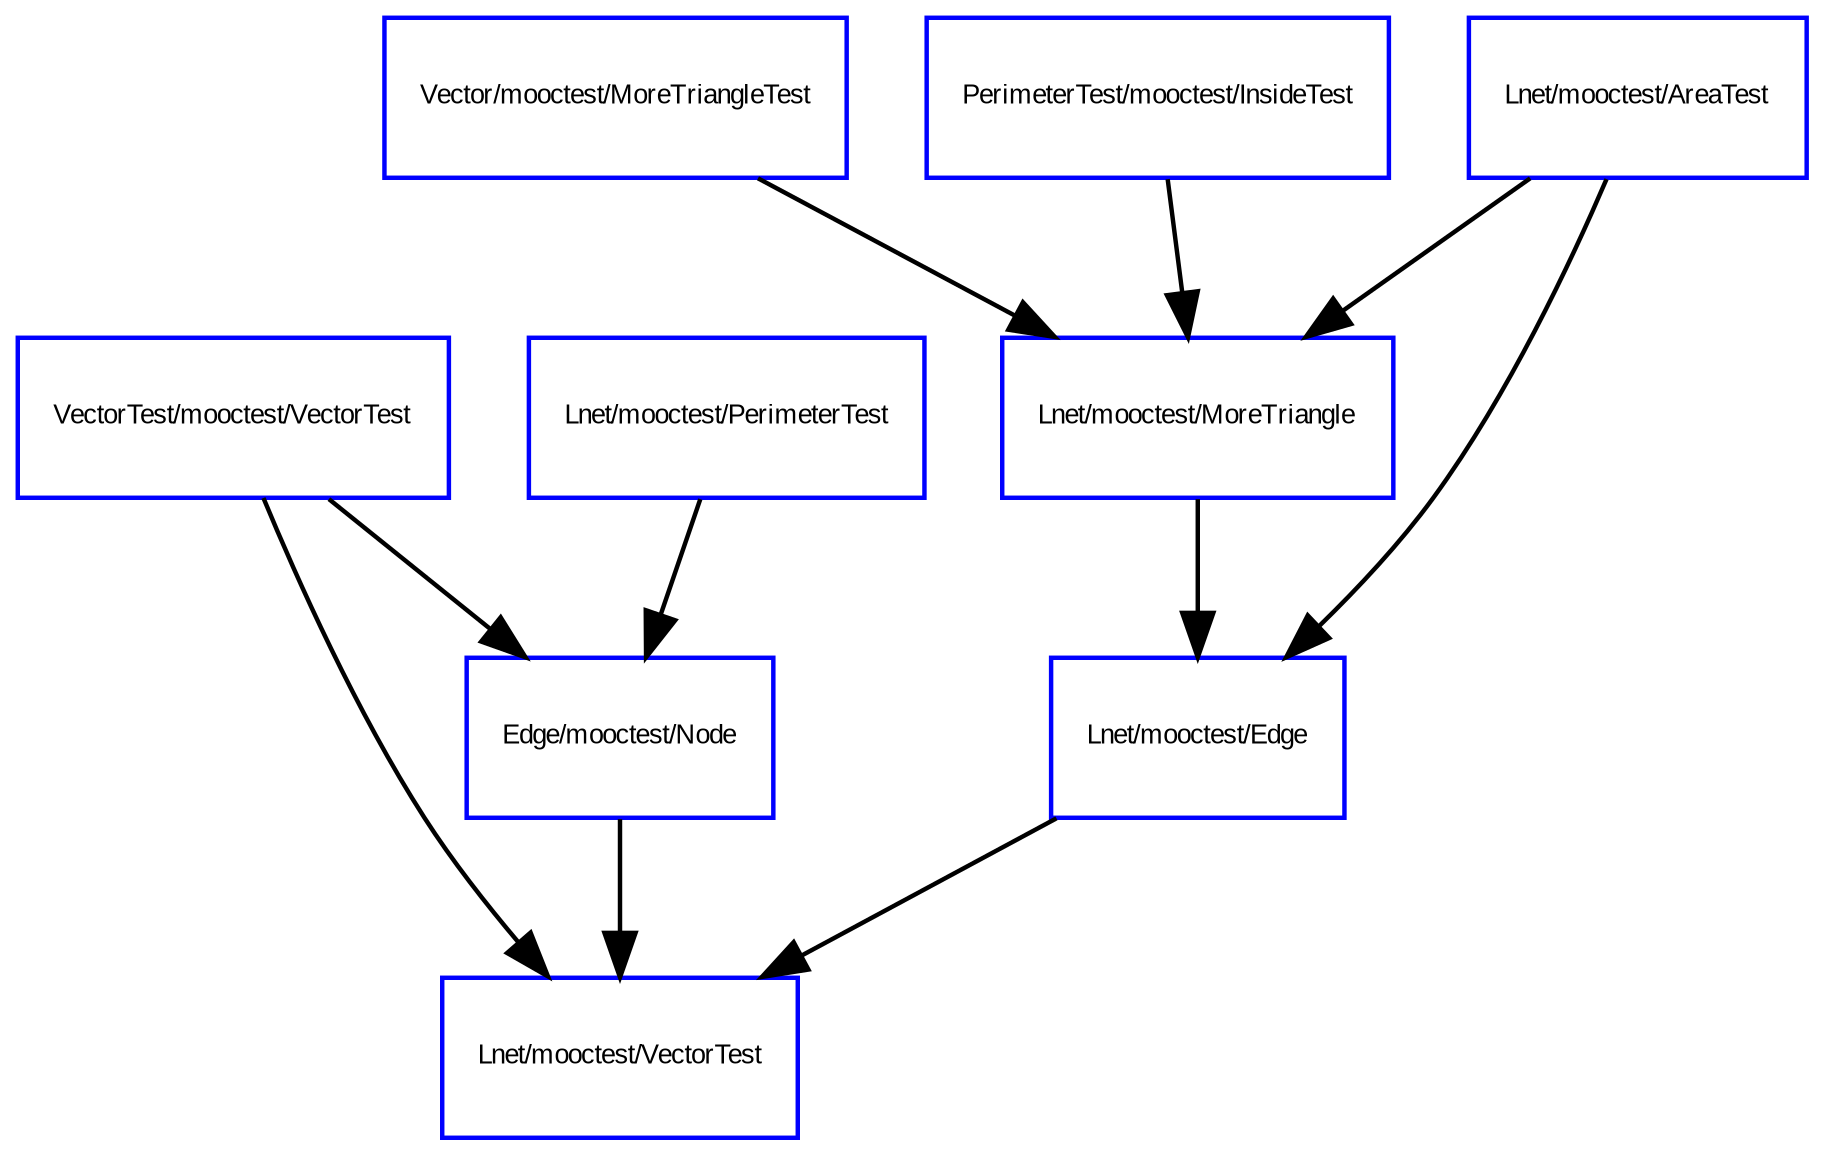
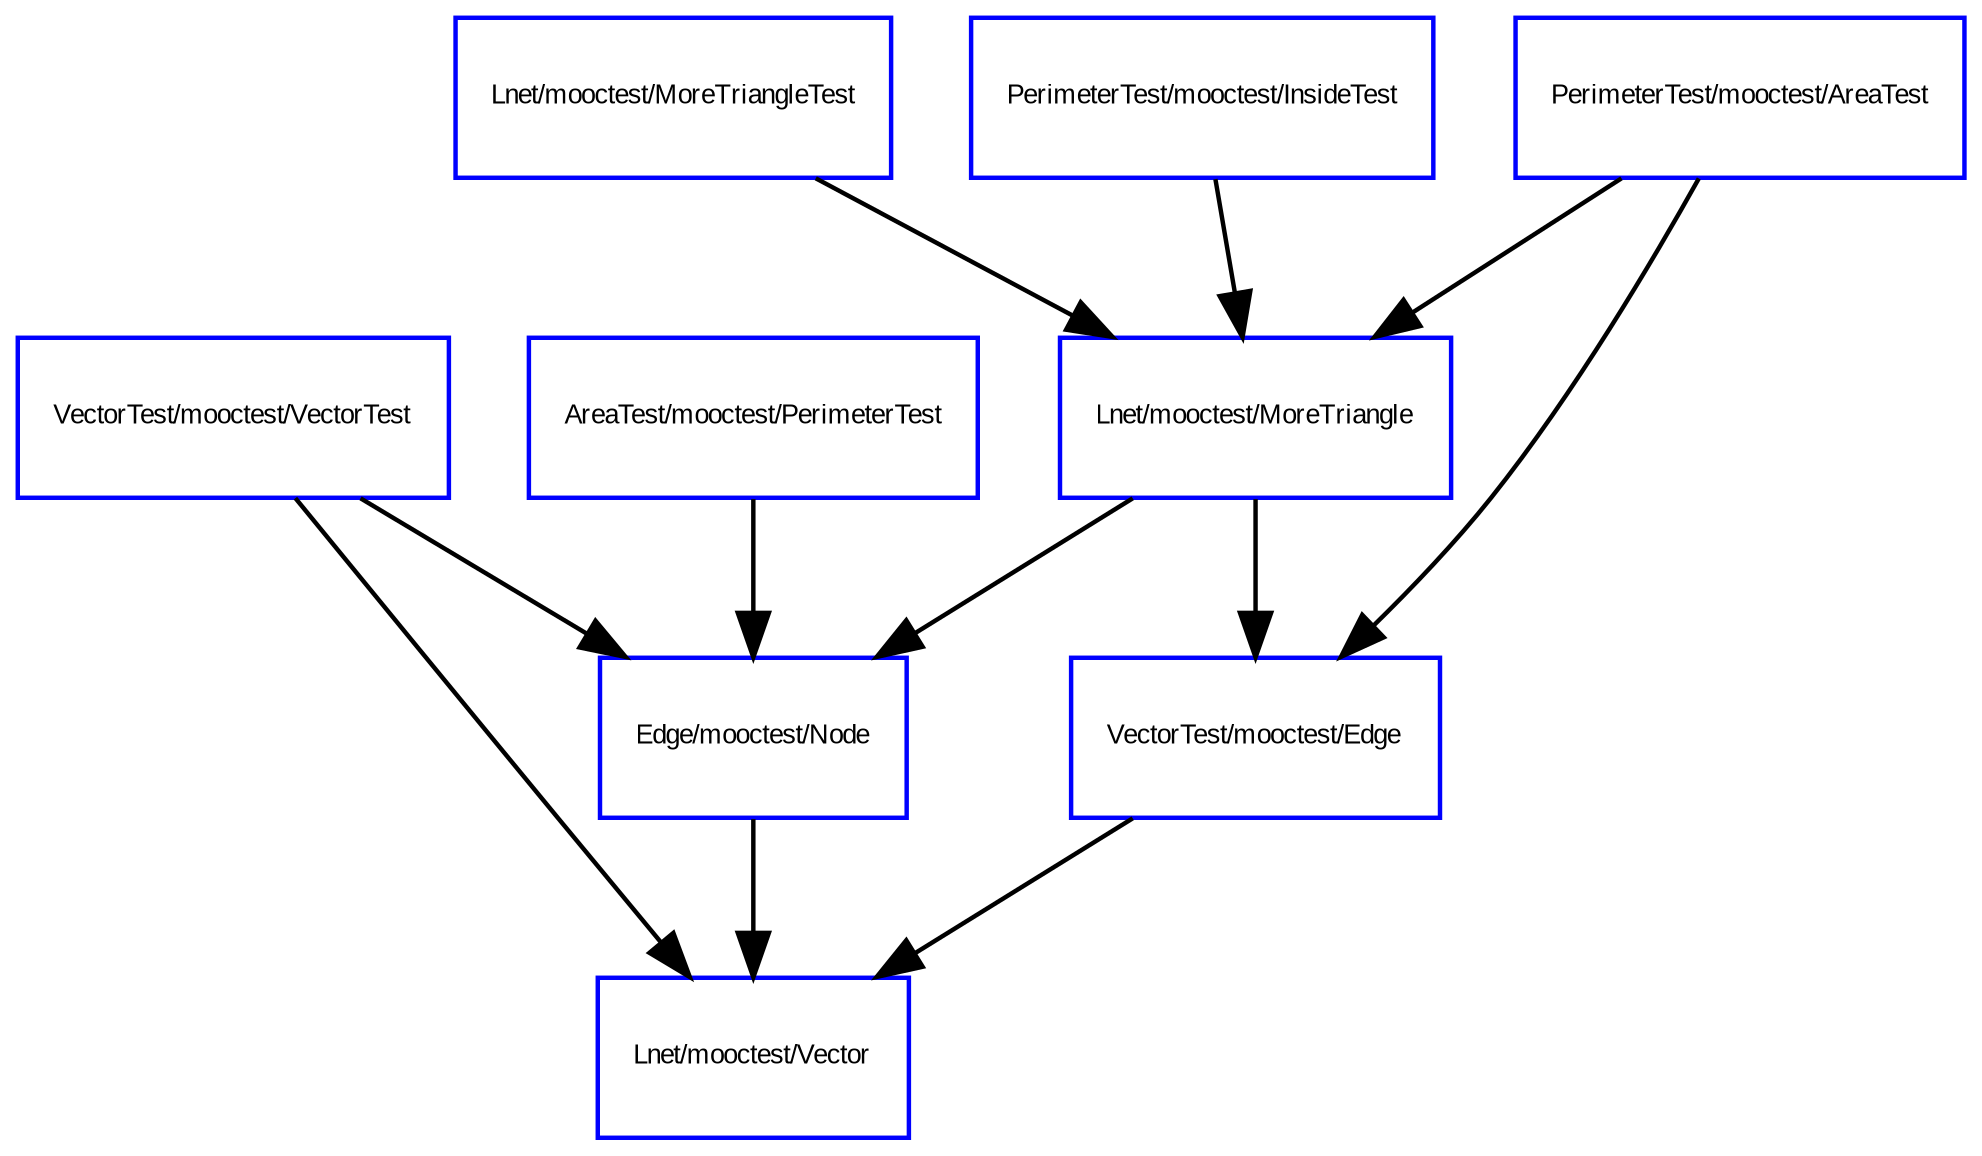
(616, 98) -> (673, 98)
(1638, 98) -> (1740, 98)
(727, 418) -> (753, 418)
none -> (1024, 566)
(1198, 738) -> (1256, 738)
(620, 1058) -> (753, 1058)
